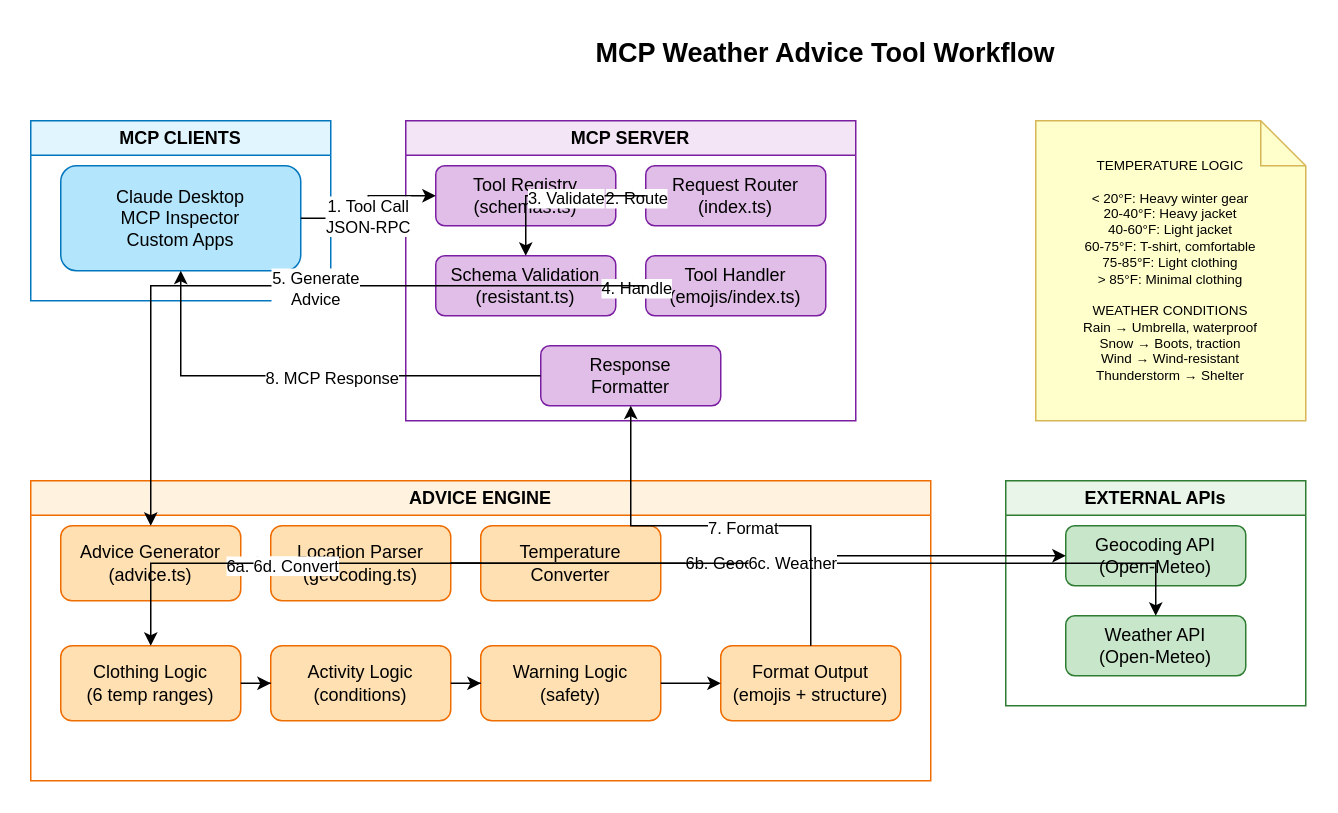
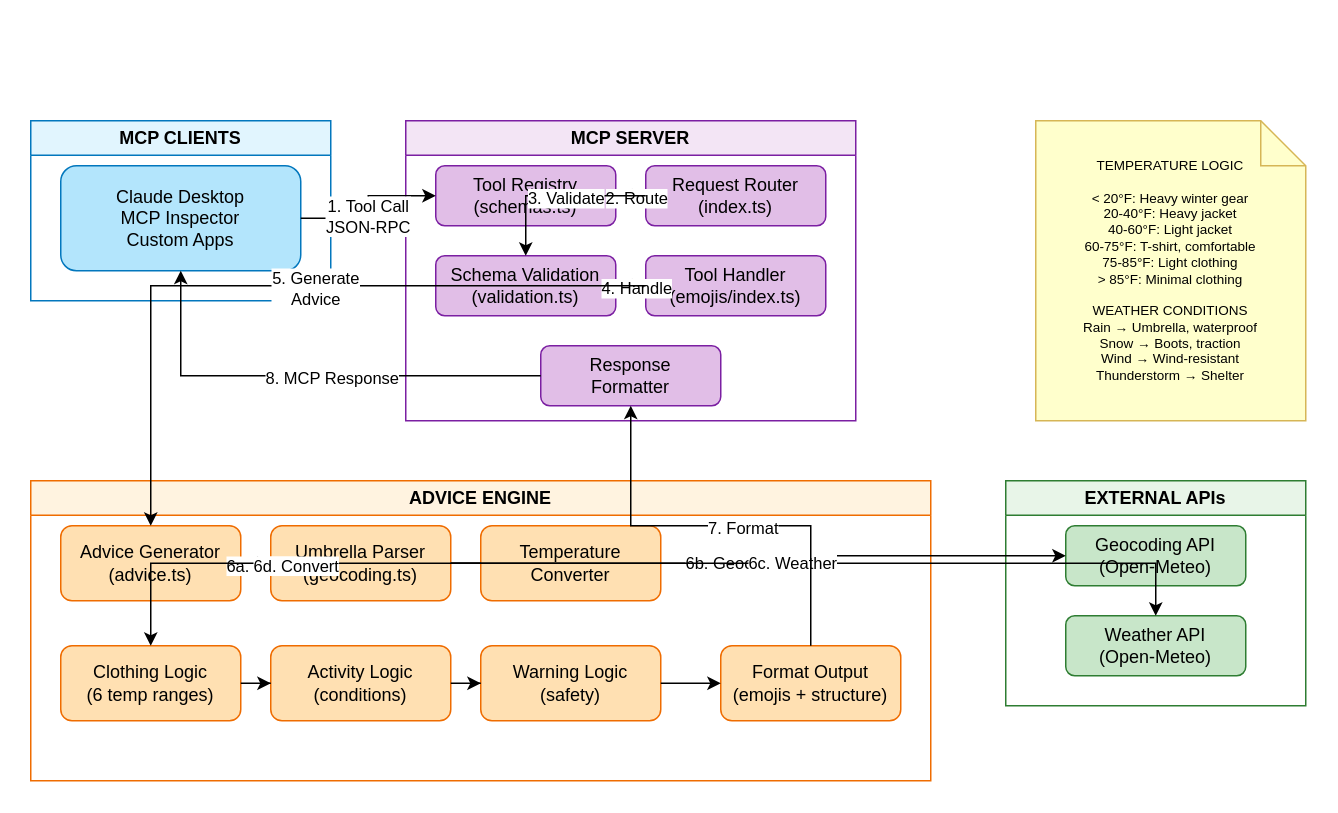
(826, 53) -> none
(526, 286) -> (526, 286)
(361, 563) -> (361, 563)
